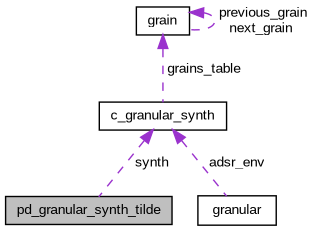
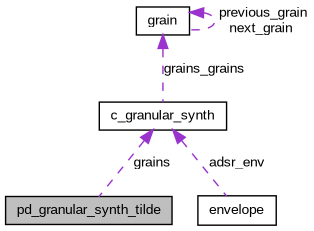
(202, 69) -> (202, 69)
(150, 163) -> (150, 163)
(237, 210) -> (237, 210)
